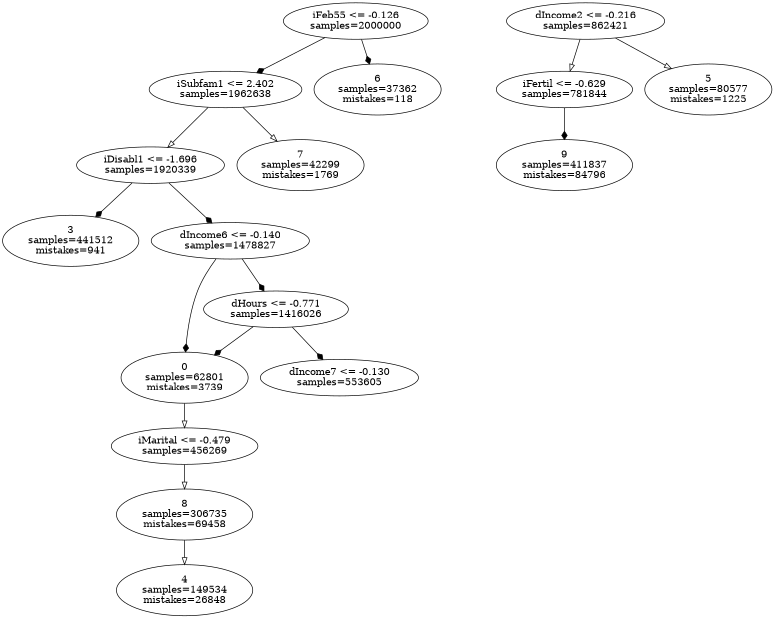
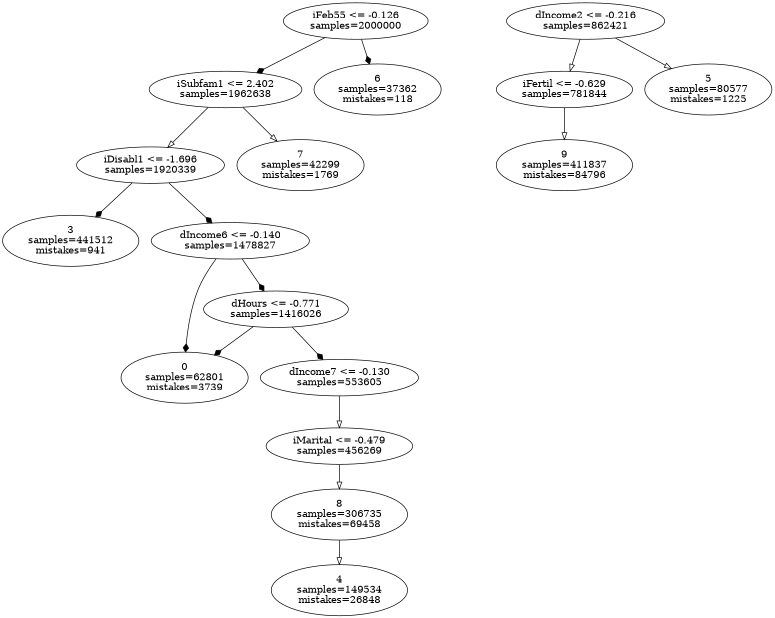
(564, 120) -> (564, 120)
(185, 412) -> (339, 408)
